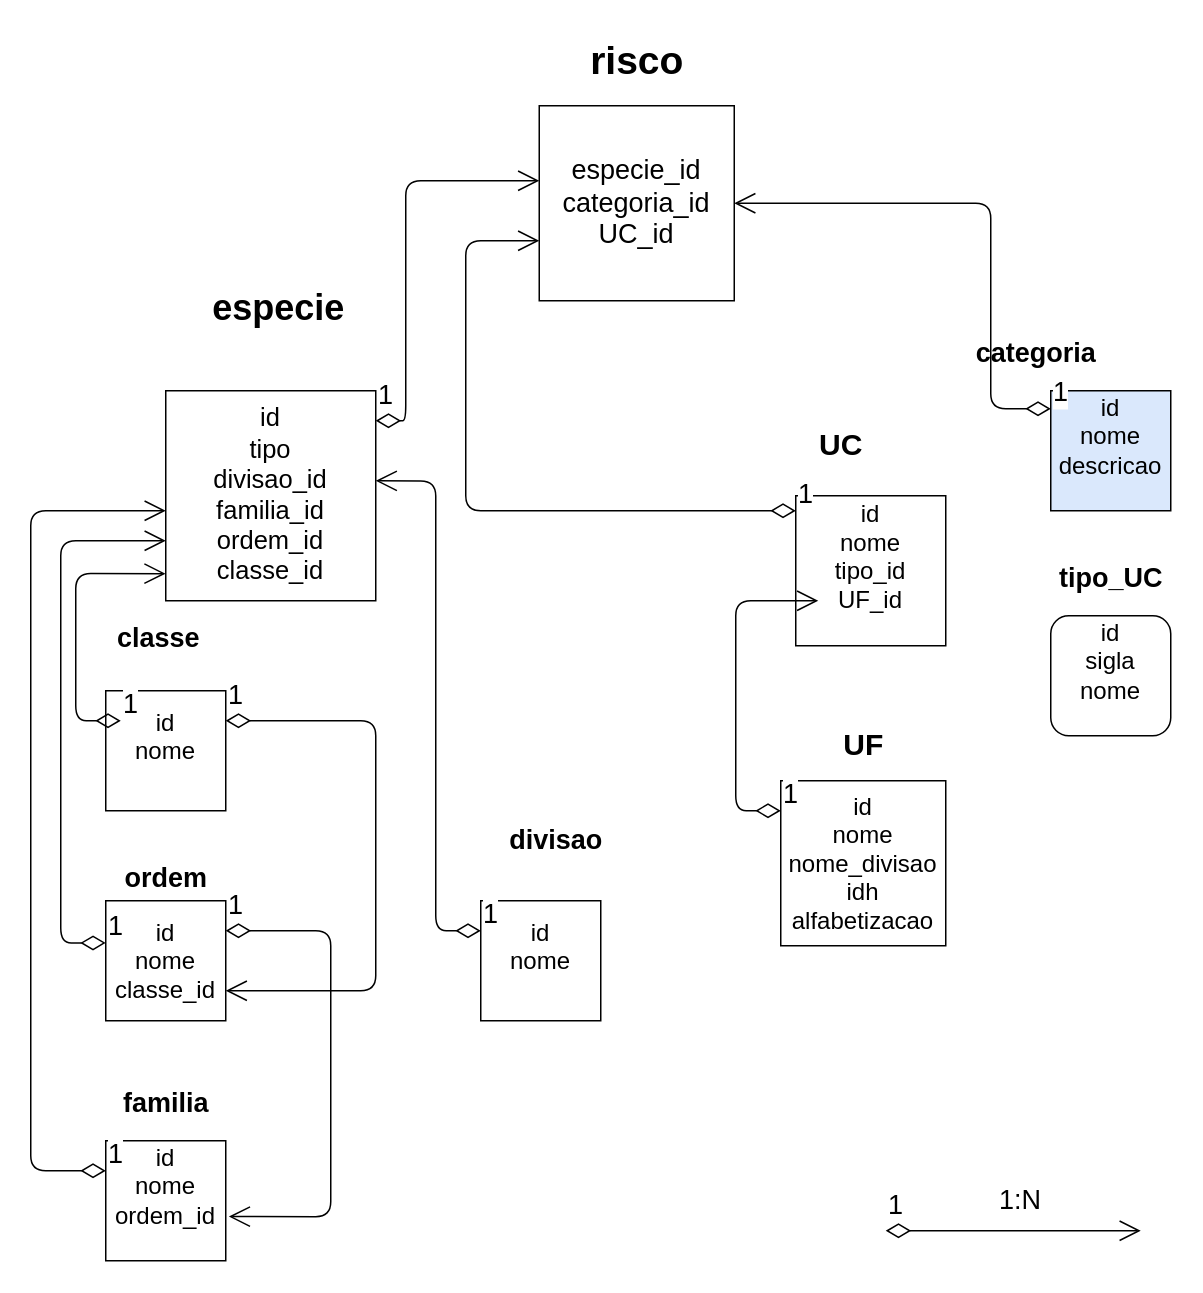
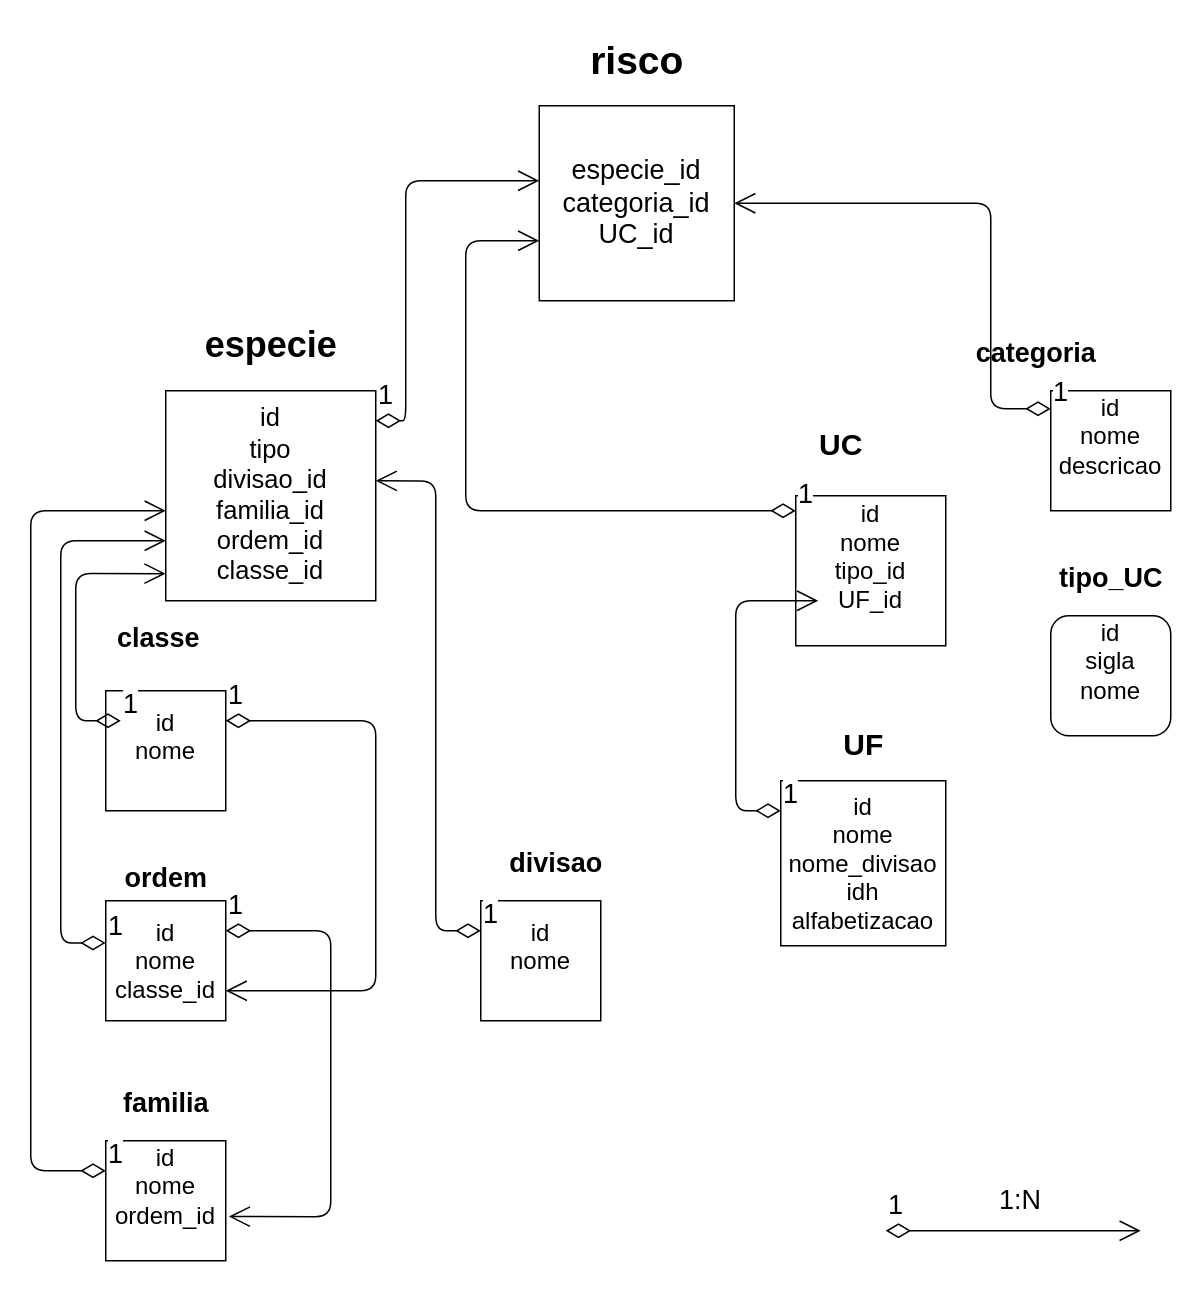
(278, 308) -> (271, 346)
(1111, 451) -> (1111, 451)
(556, 841) -> (556, 863)
